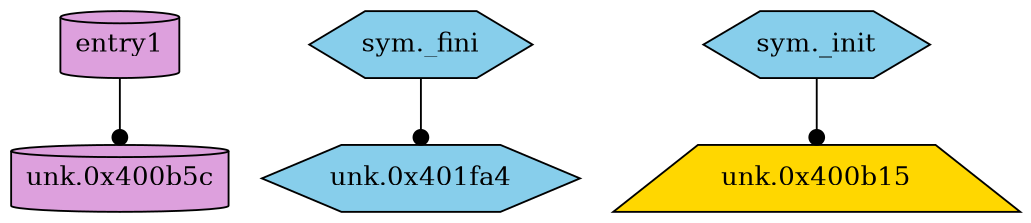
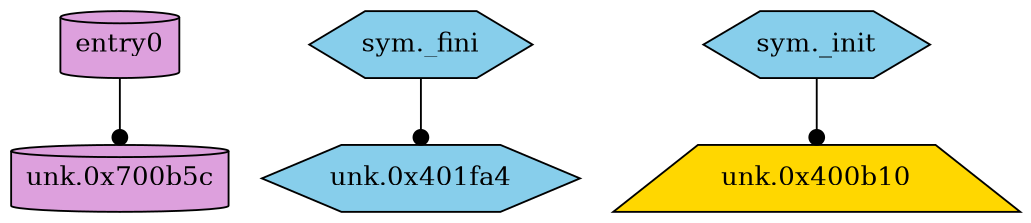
(120, 45) -> (120, 45)
(120, 178) -> (120, 178)
(817, 178) -> (817, 178)
